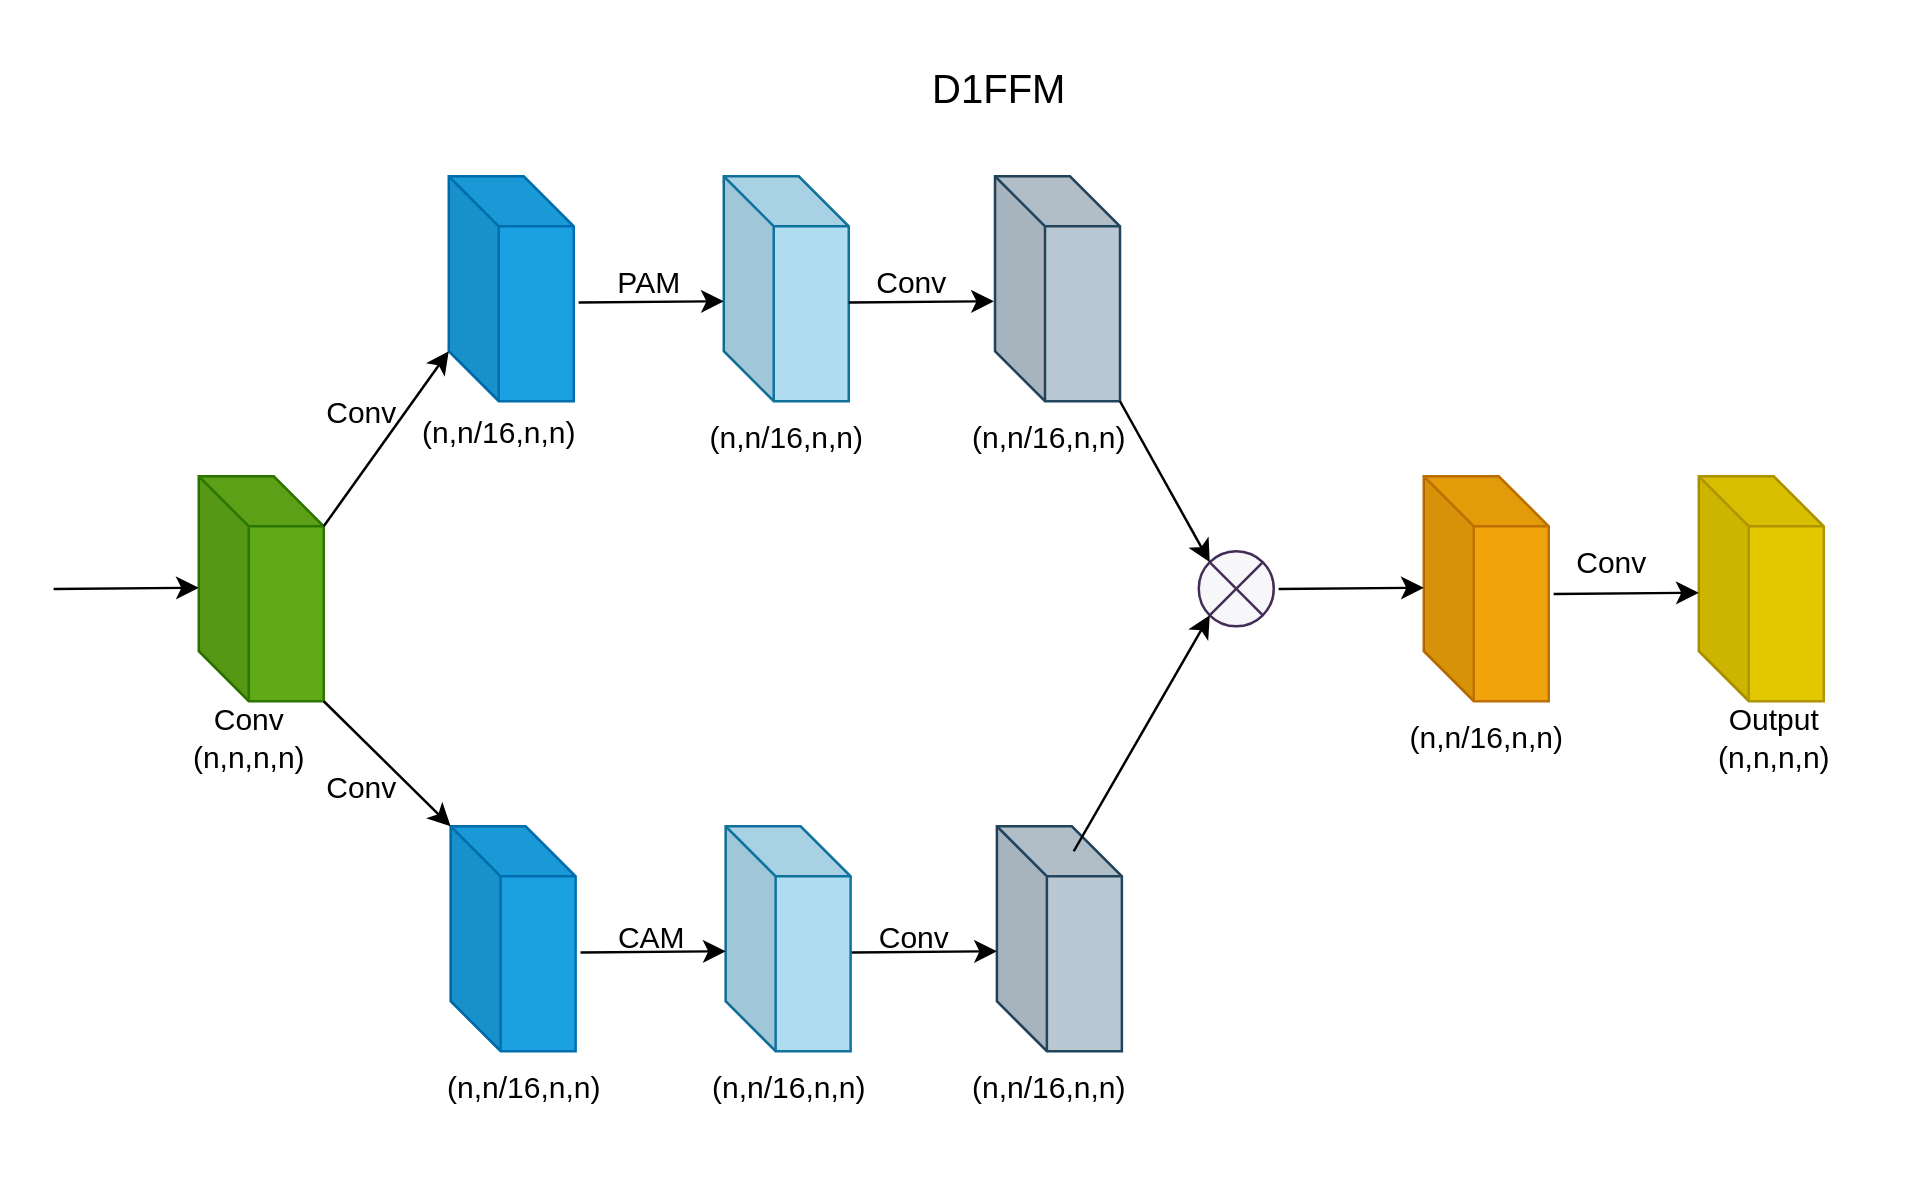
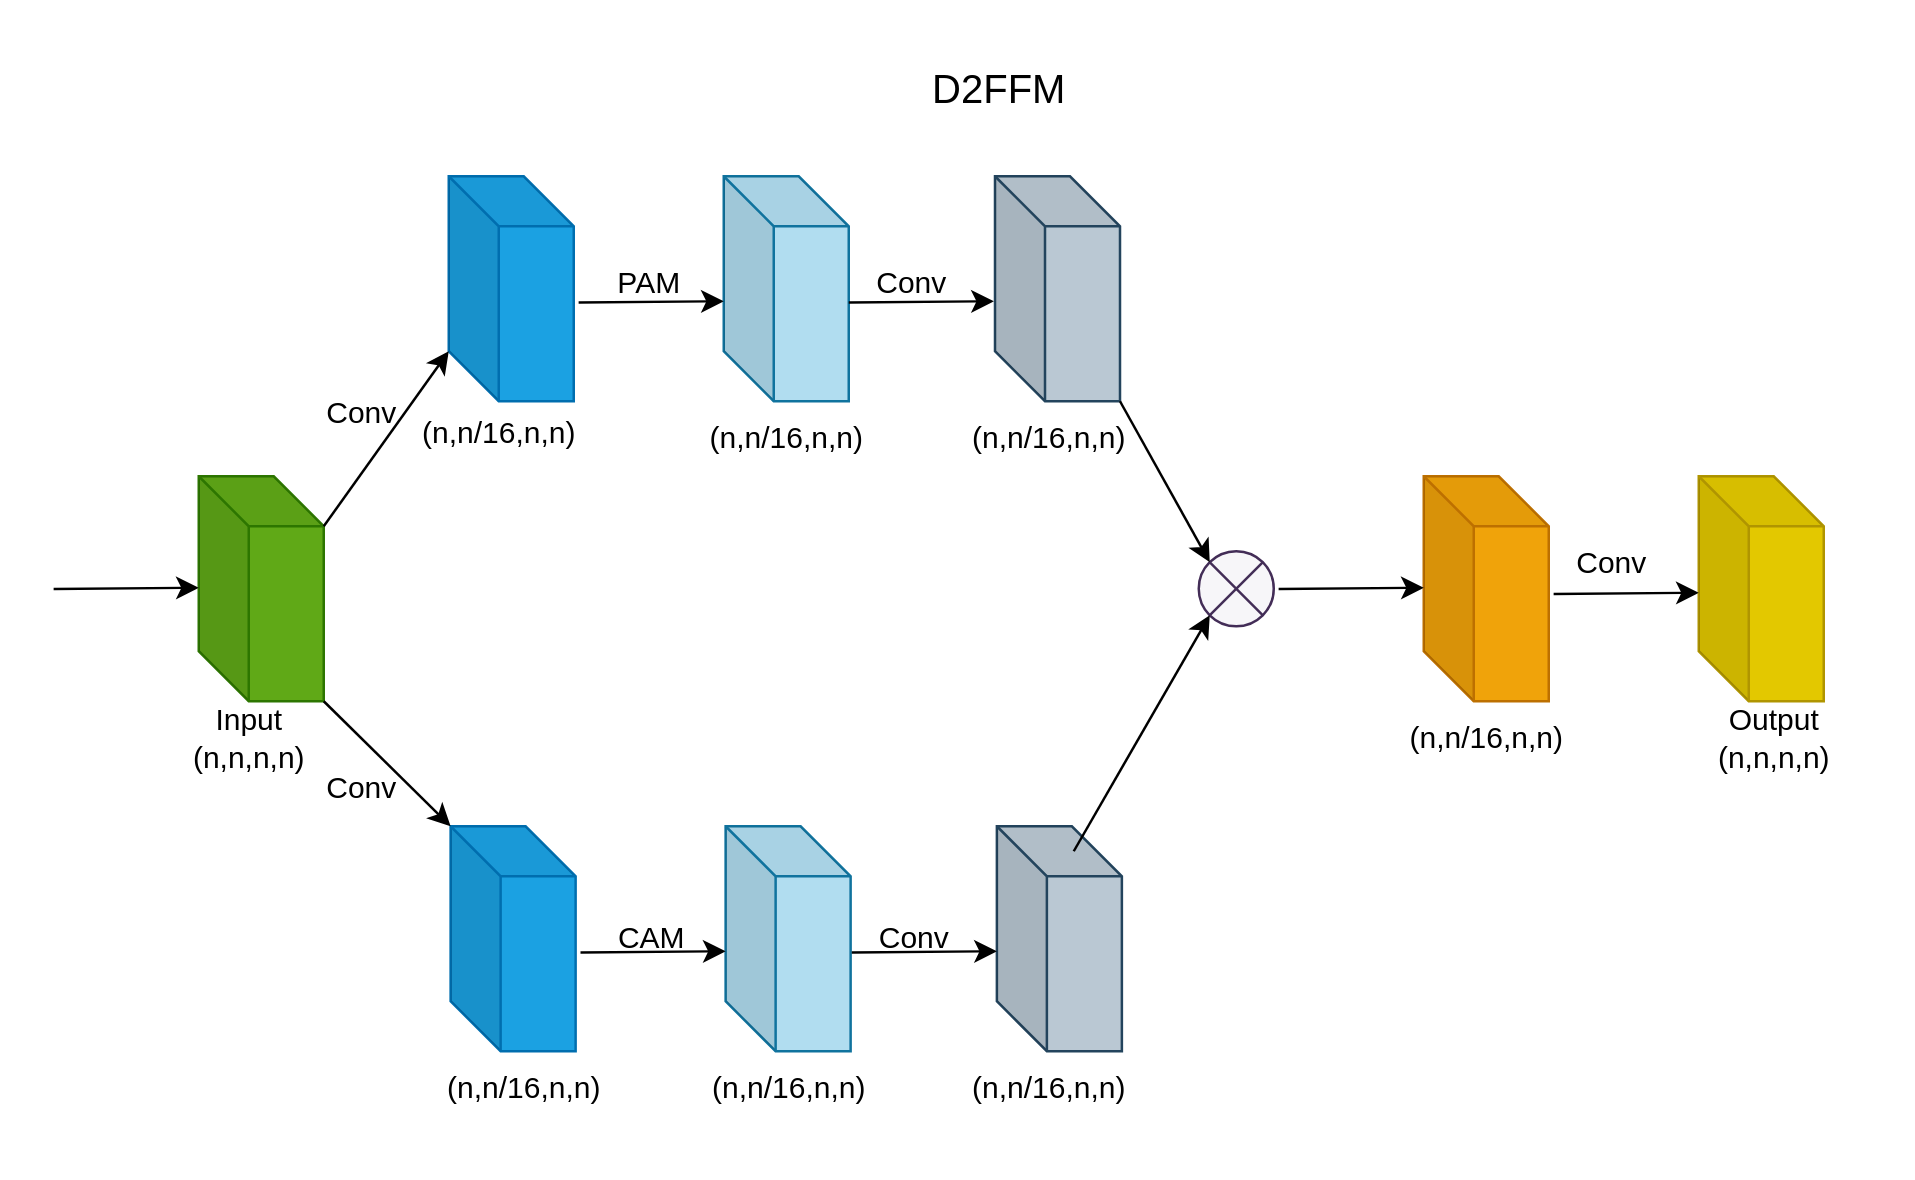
(1000, 89) -> (1000, 89)
(250, 739) -> (250, 739)
